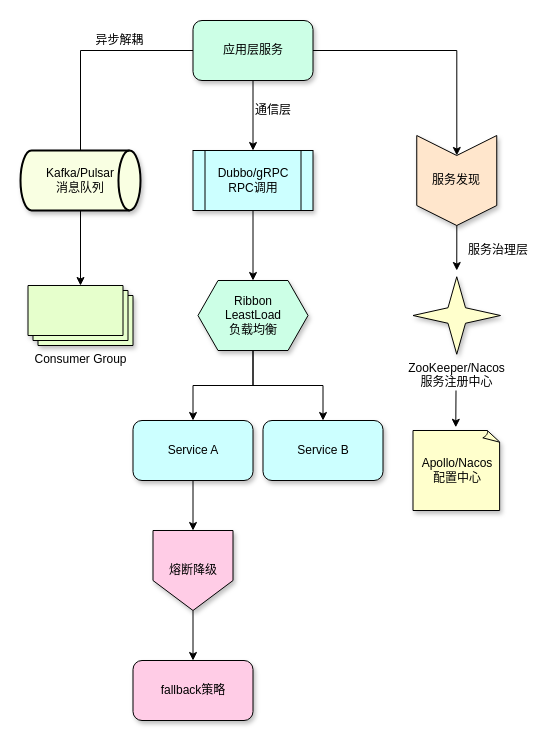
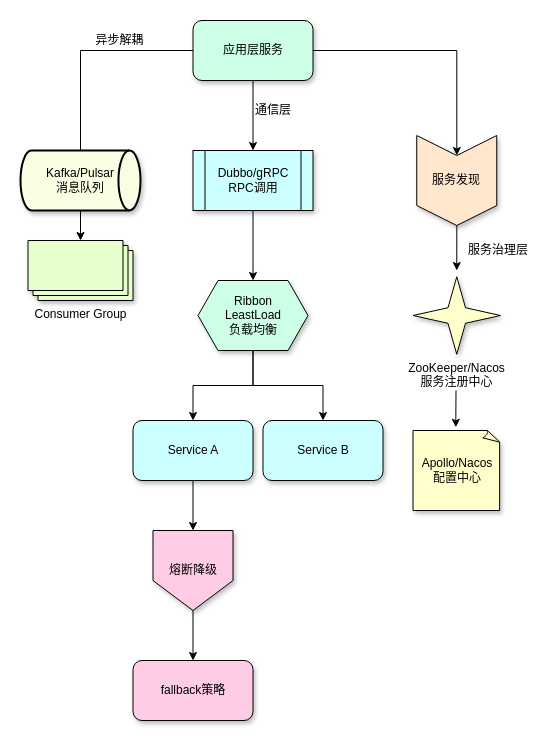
(81, 316) -> (81, 271)
